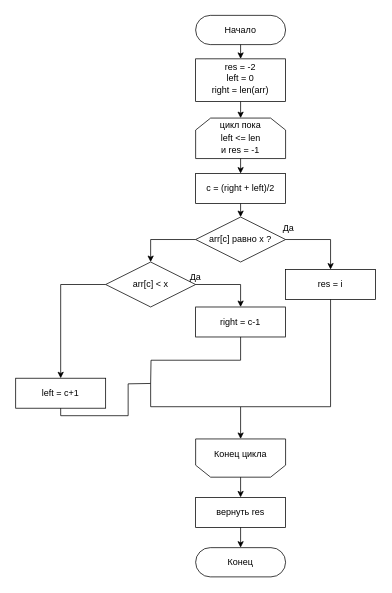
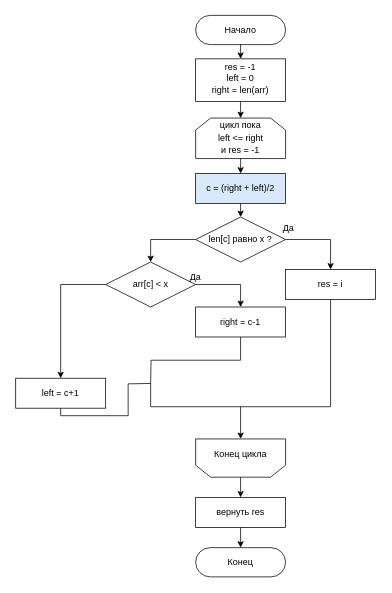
(240, 67) -> (240, 67)
(241, 138) -> (241, 138)
(240, 189) -> (240, 189)
(240, 240) -> (240, 240)
